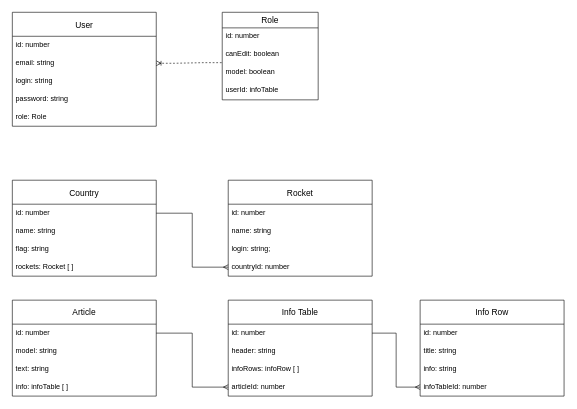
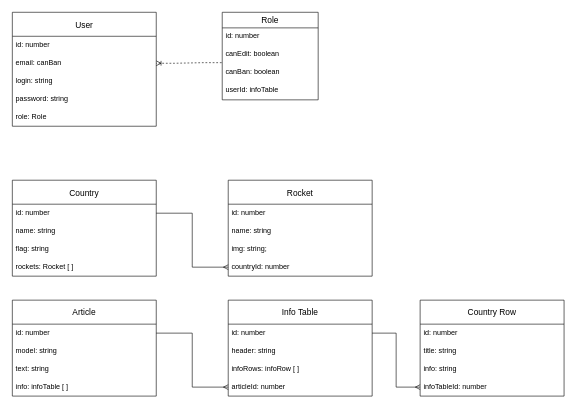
(37, 62) -> (38, 62)
(250, 72) -> (253, 72)
(254, 248) -> (251, 248)
(492, 313) -> (492, 313)
